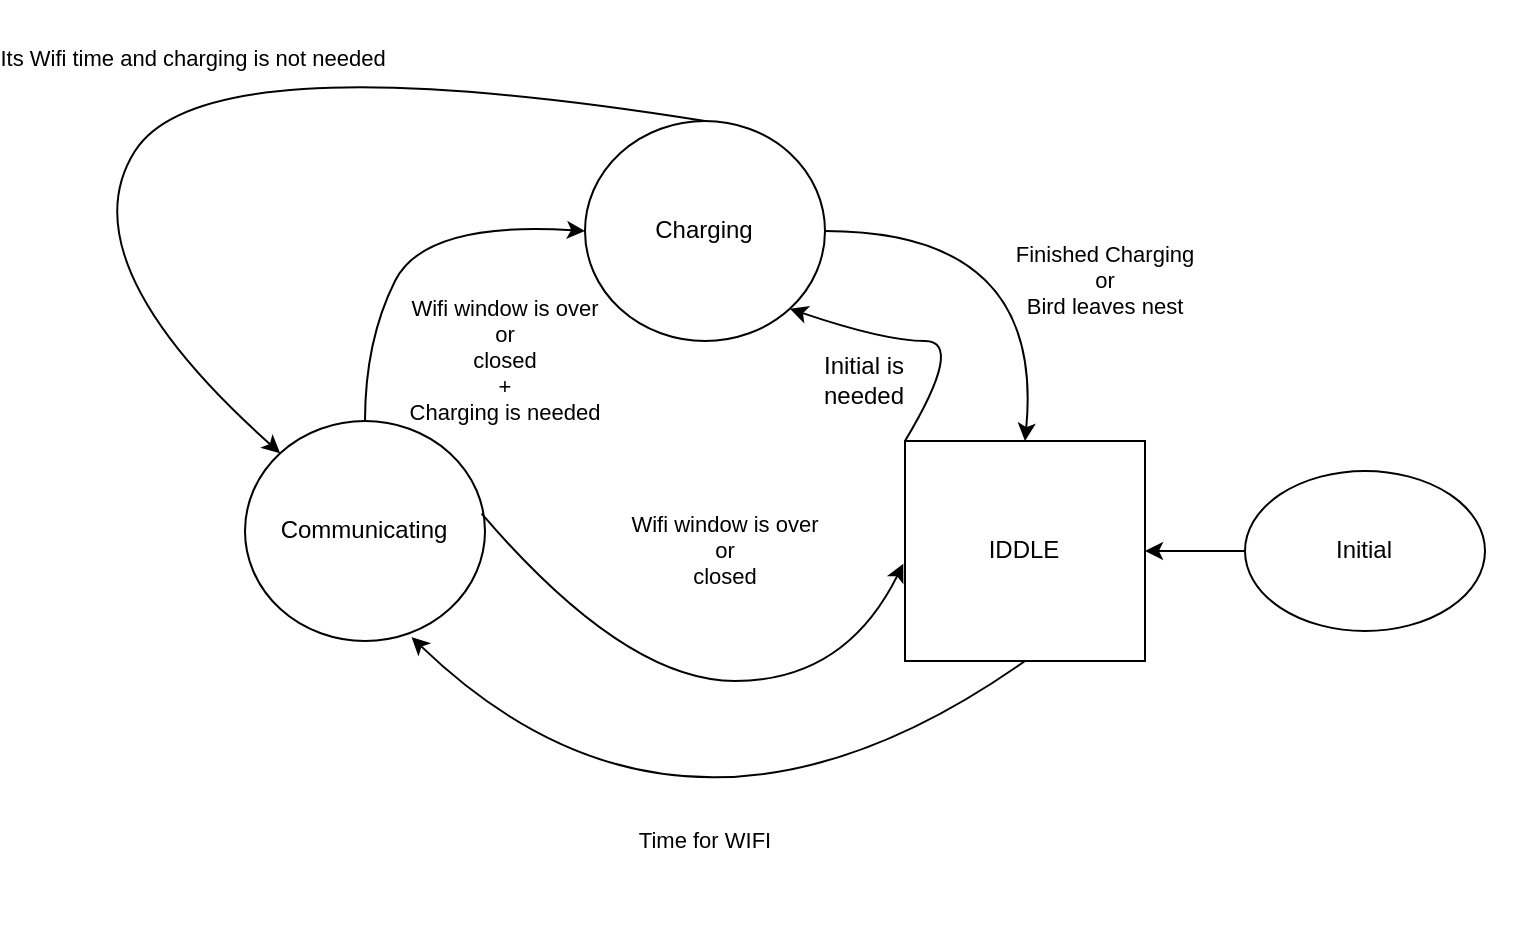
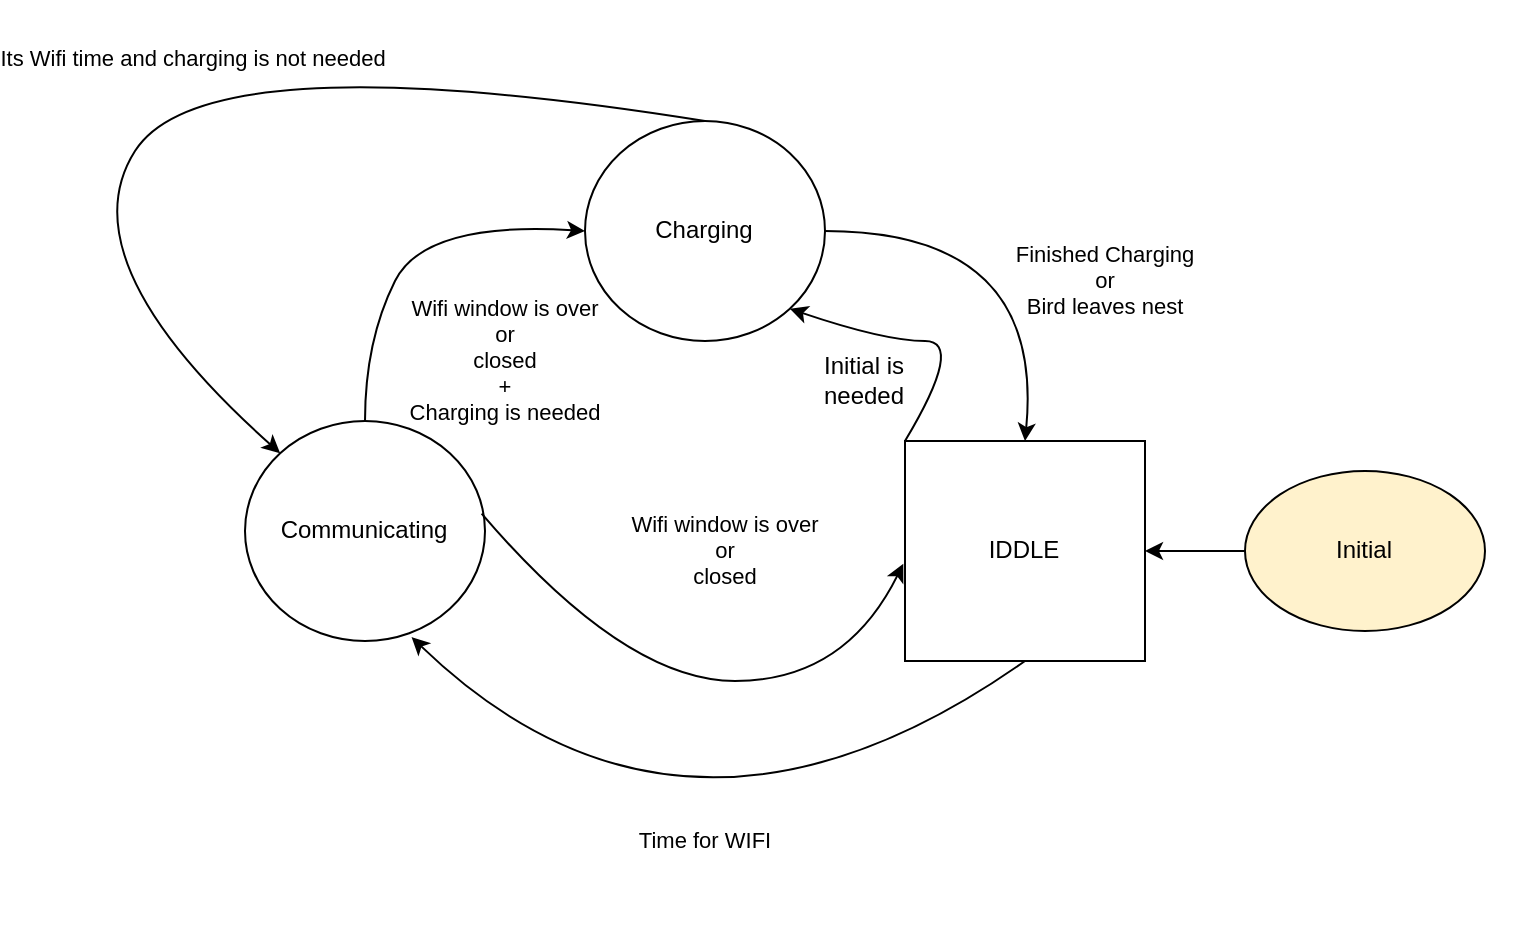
(1365, 551) -> (1365, 551)
